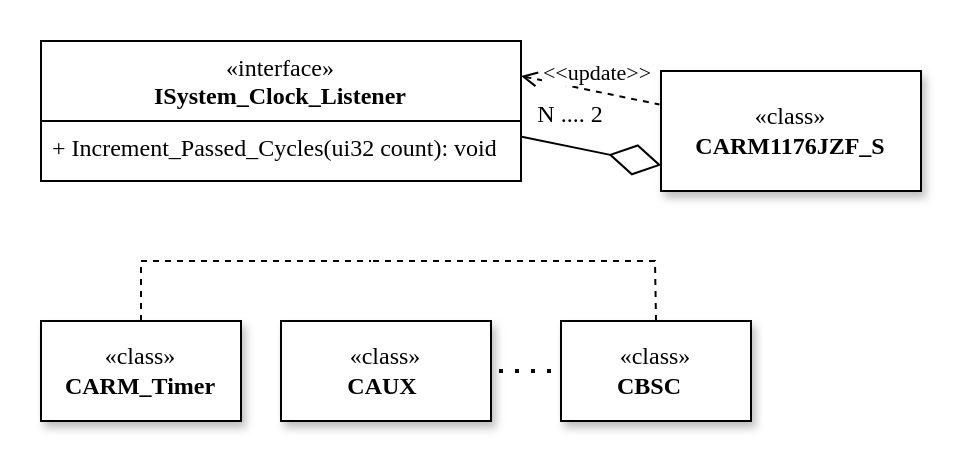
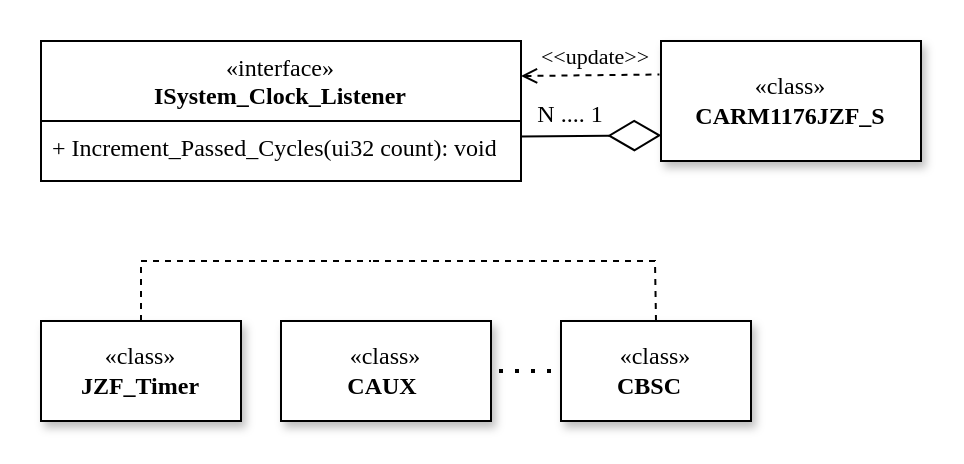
(571, 115) -> (571, 115)
(791, 131) -> (791, 101)
(141, 371) -> (141, 371)
